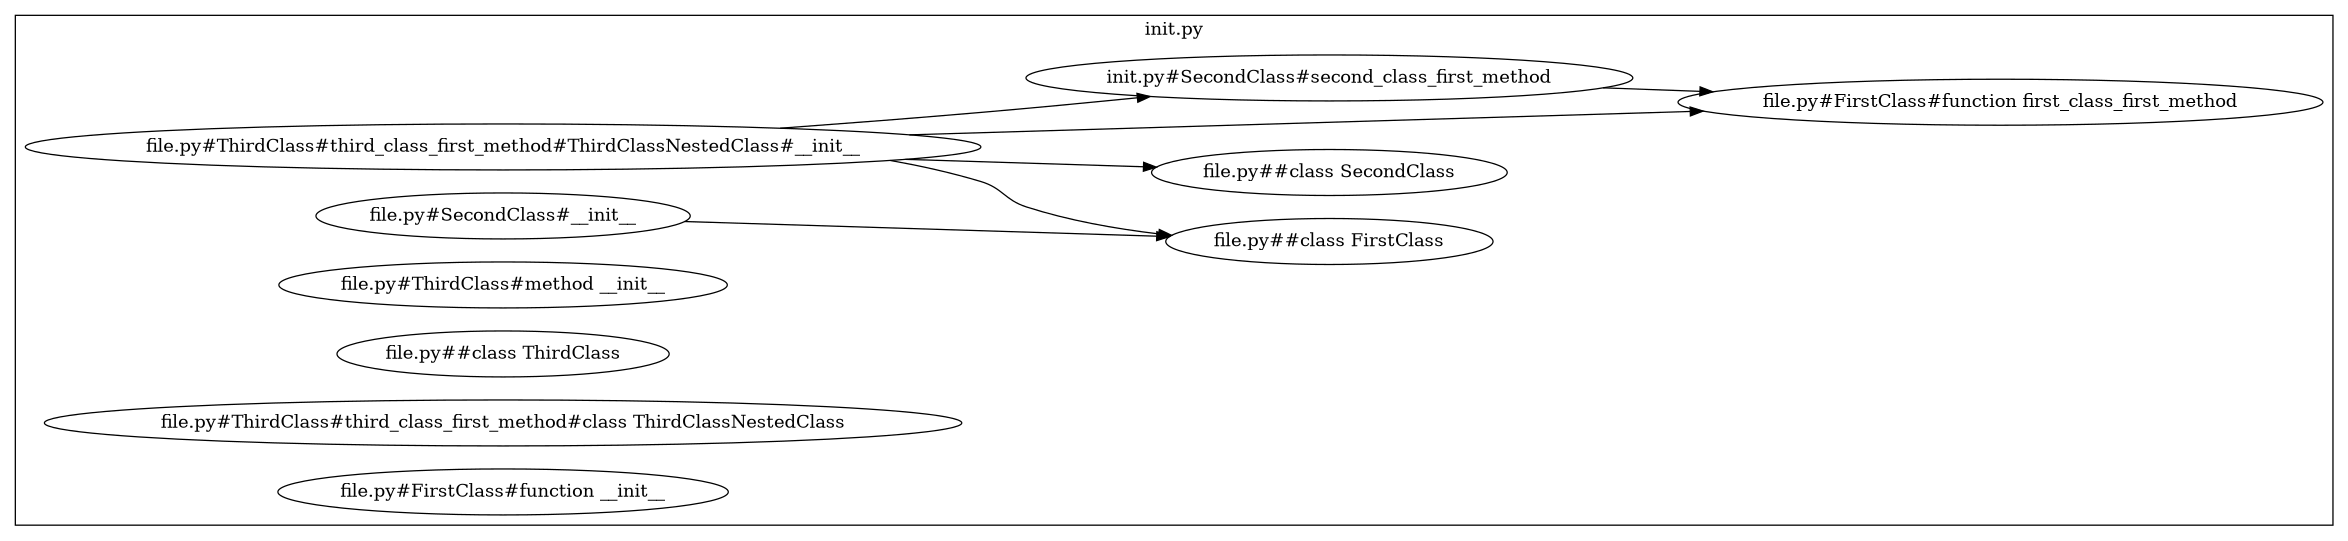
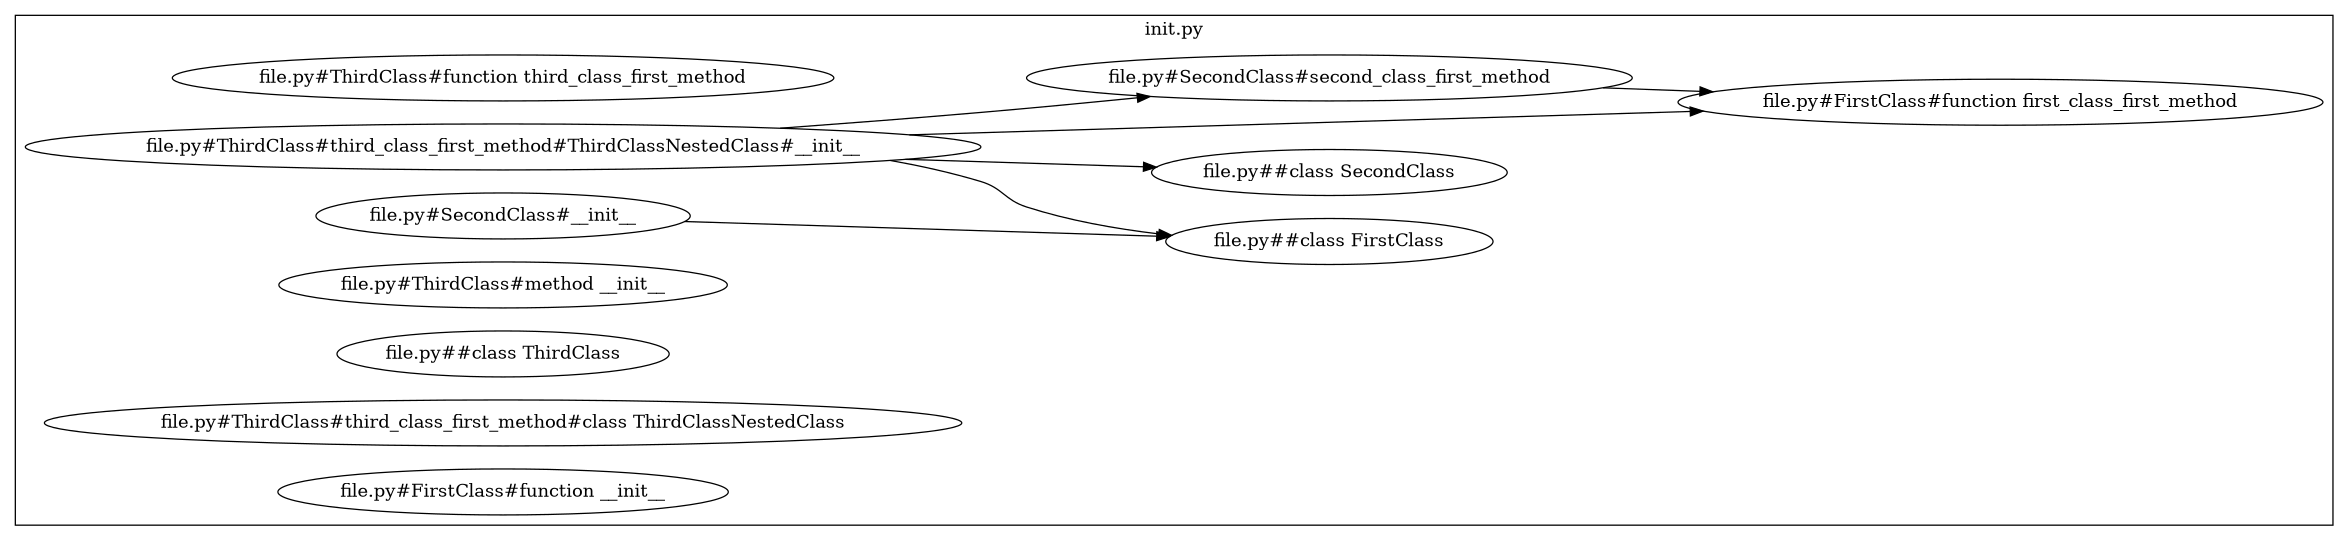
none -> (503, 78)
(1329, 78) -> (1329, 78)
